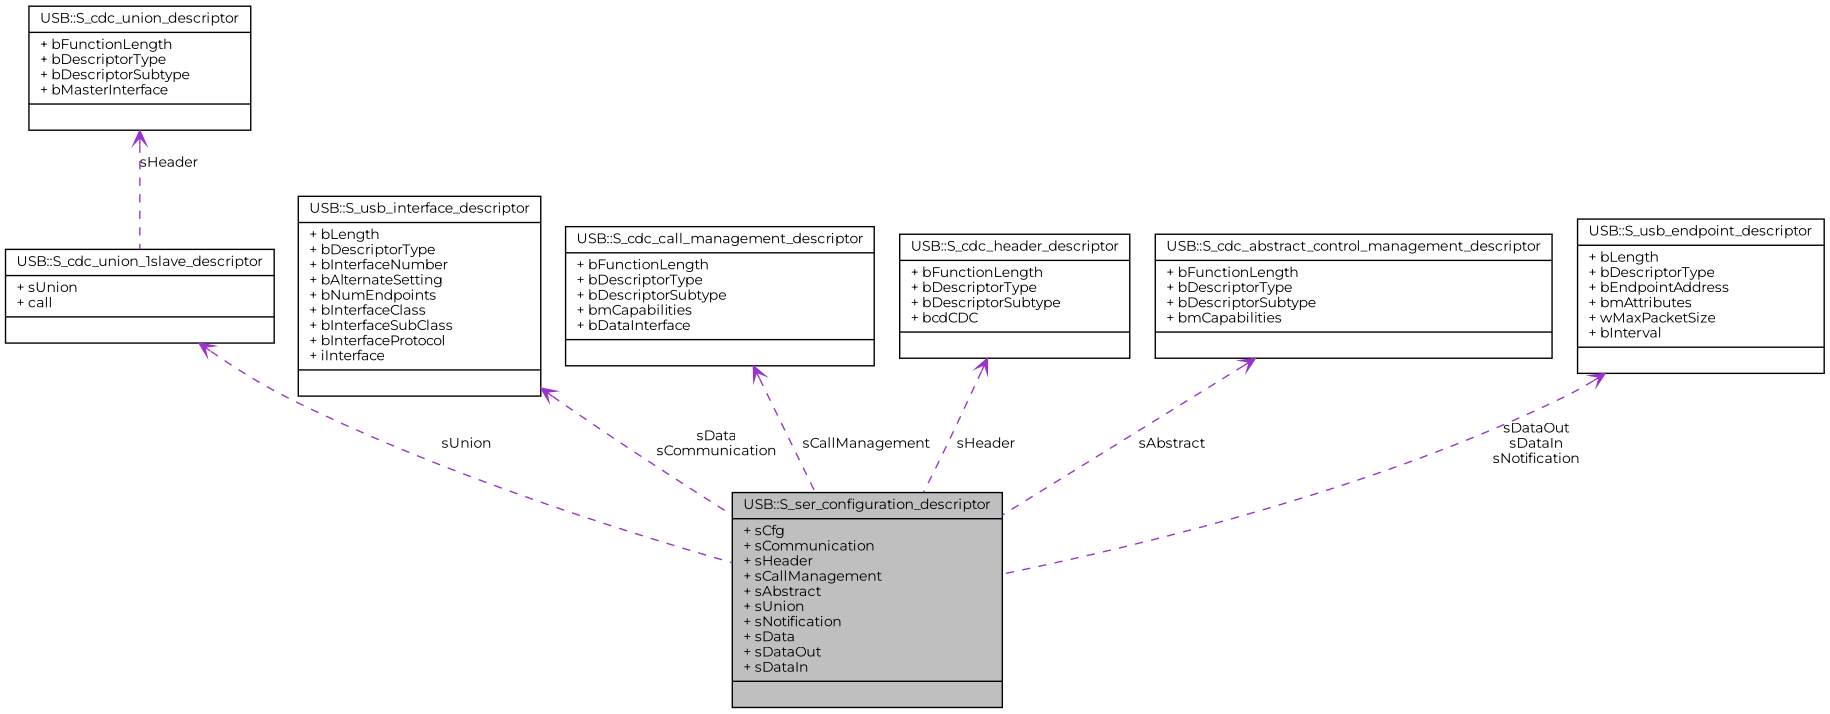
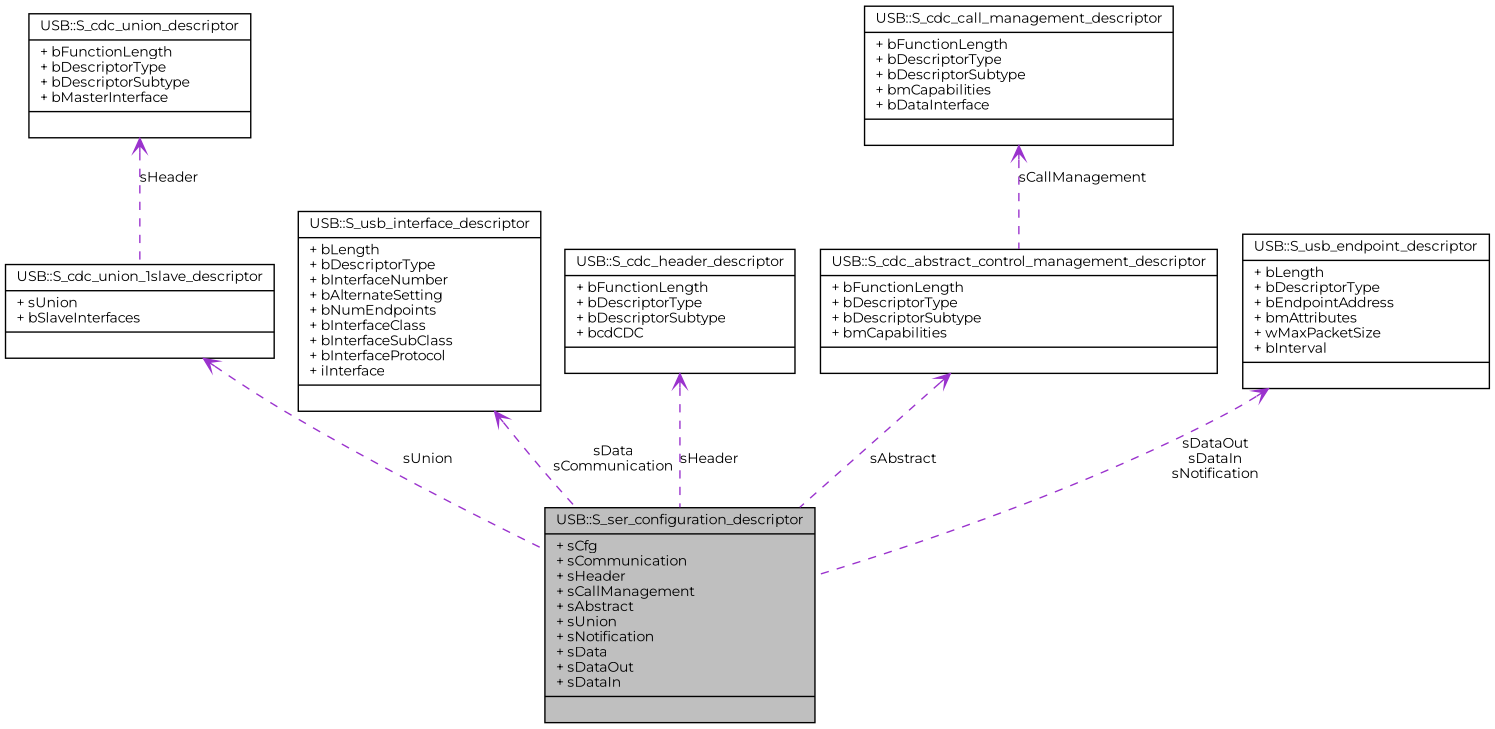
(35, 303) -> (79, 318)
(787, 435) -> (1019, 204)
